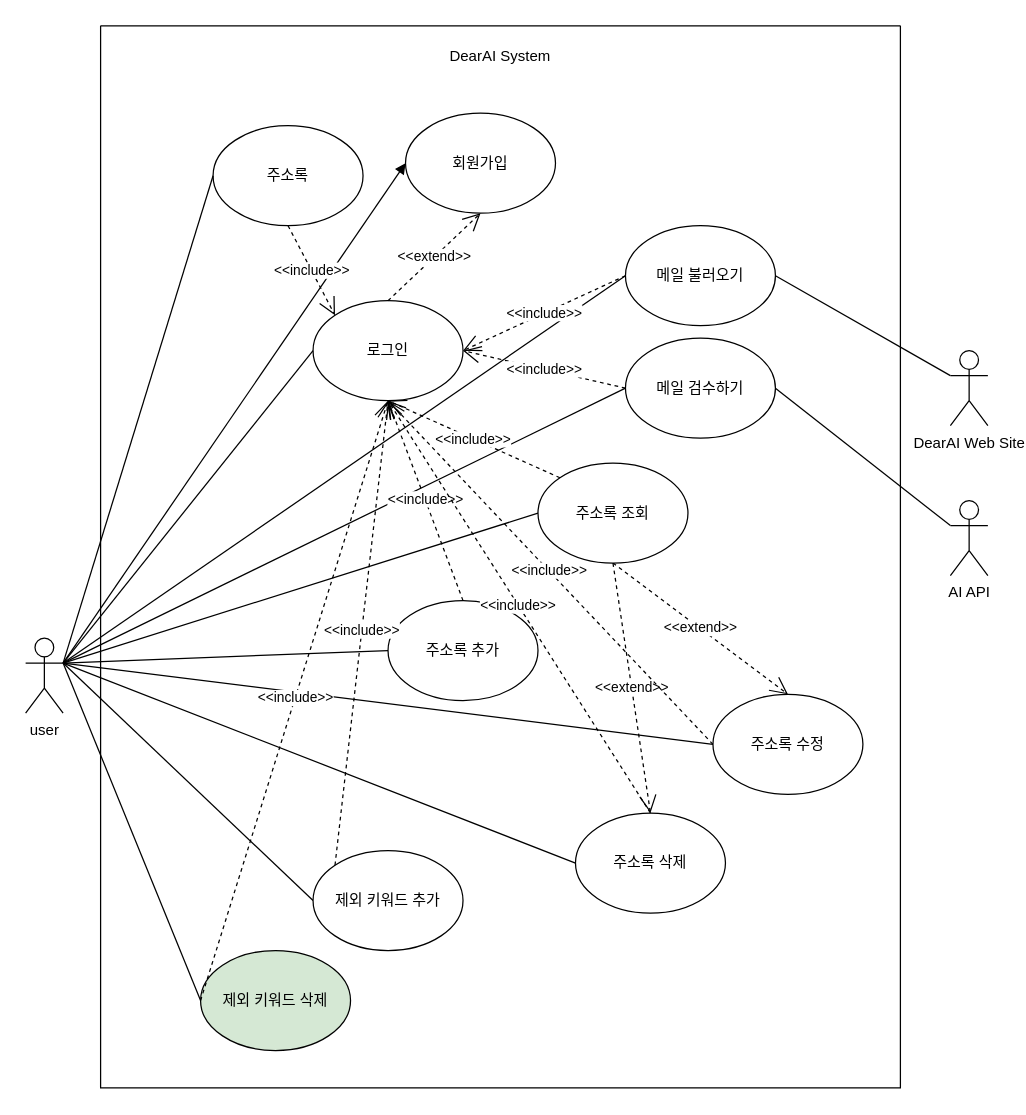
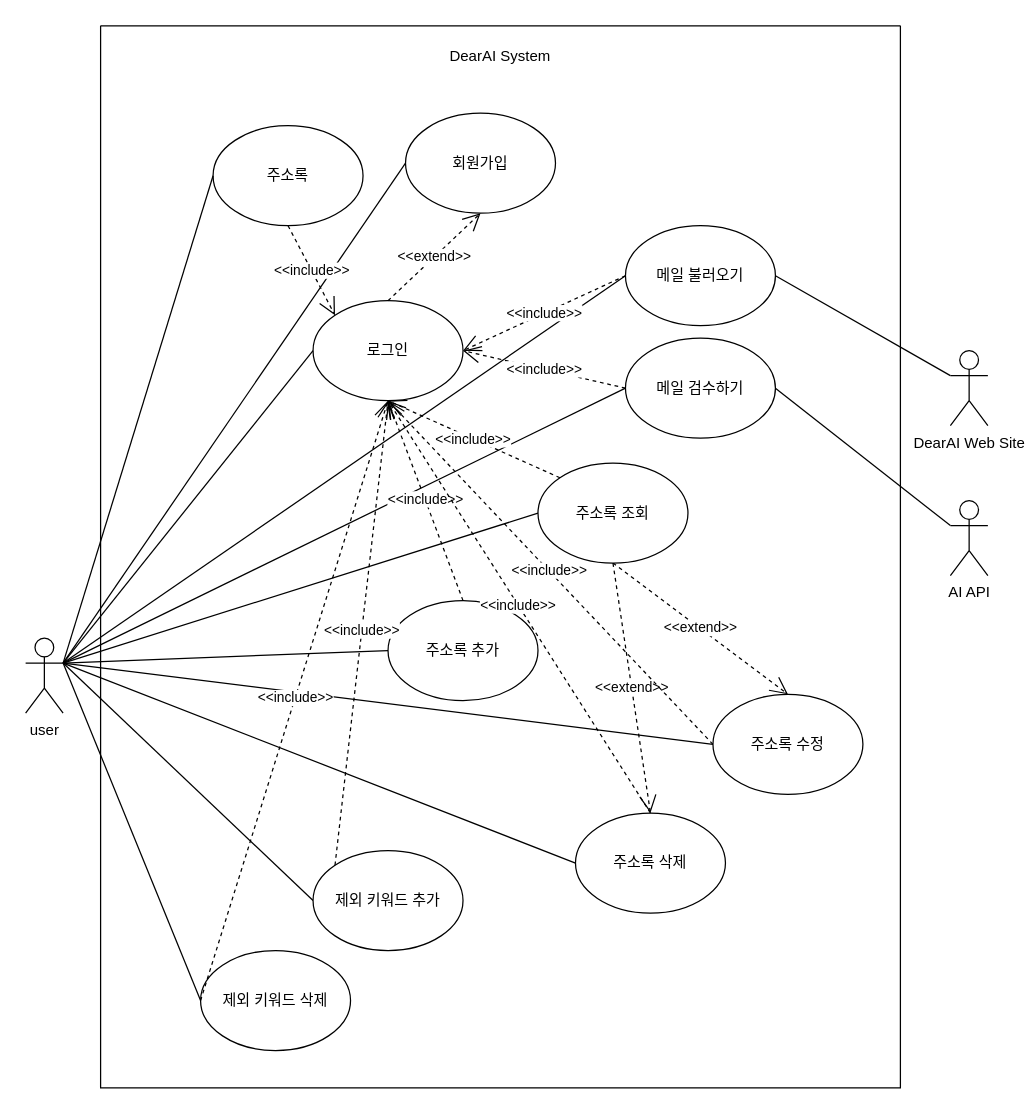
(399, 173) -> (402, 169)
(276, 1001) -> (276, 1001)
